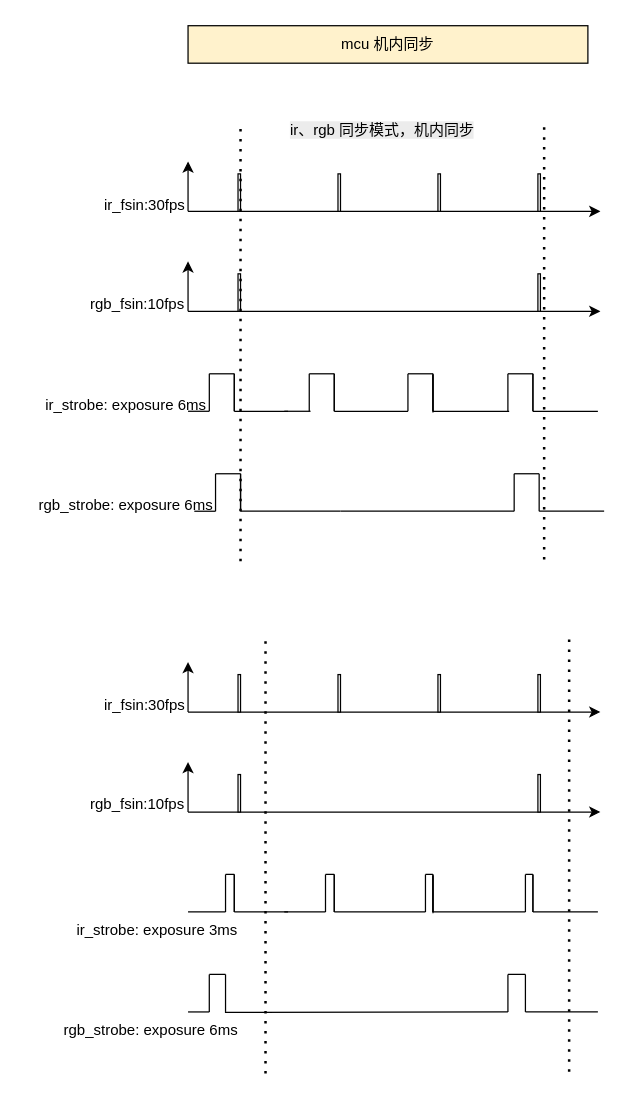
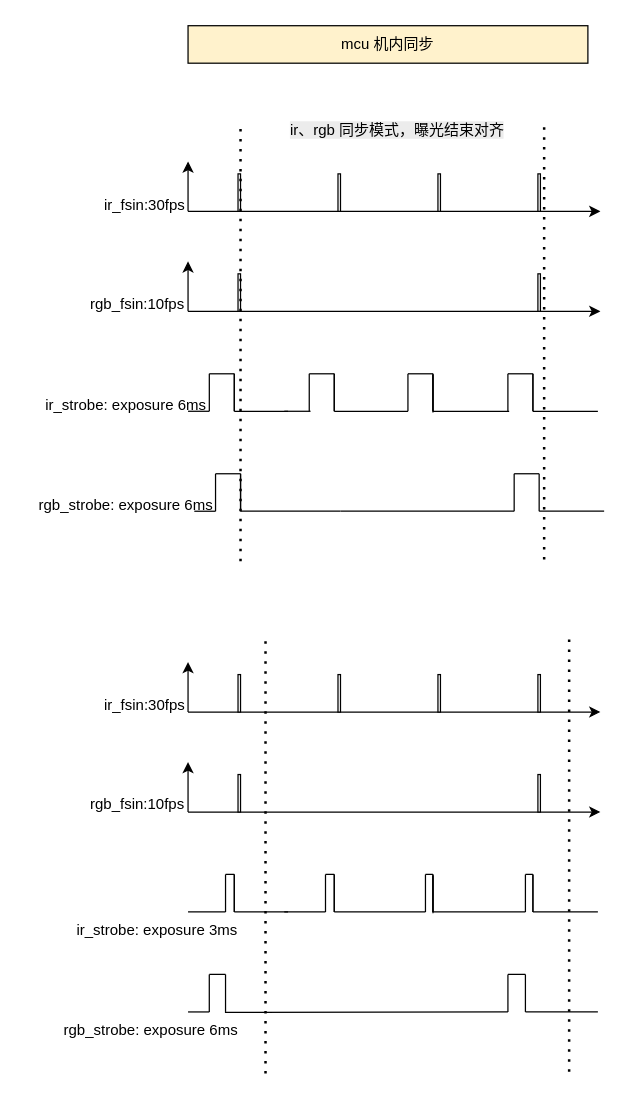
(387, 131) -> (402, 131)
